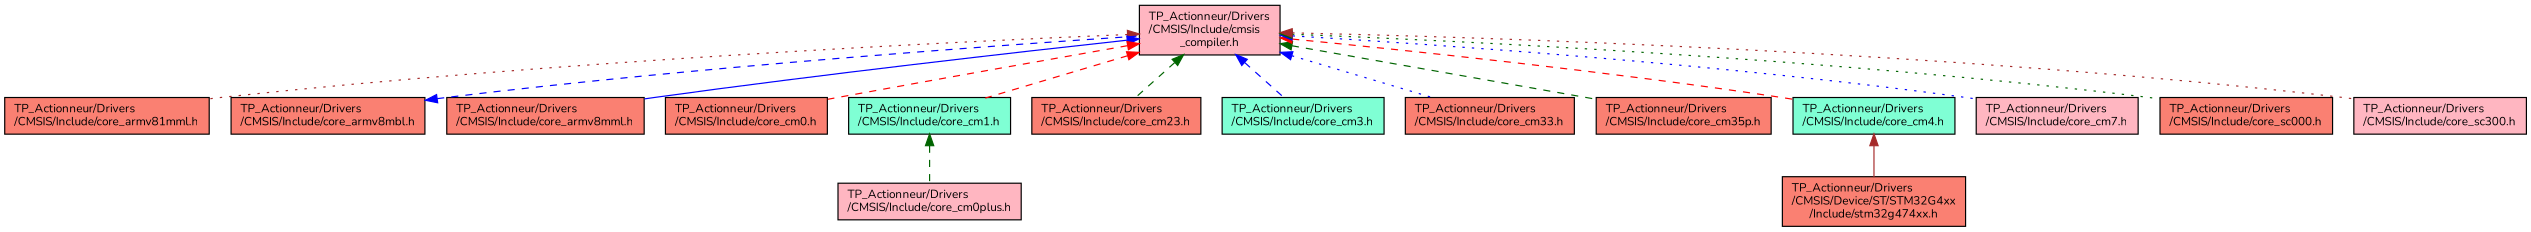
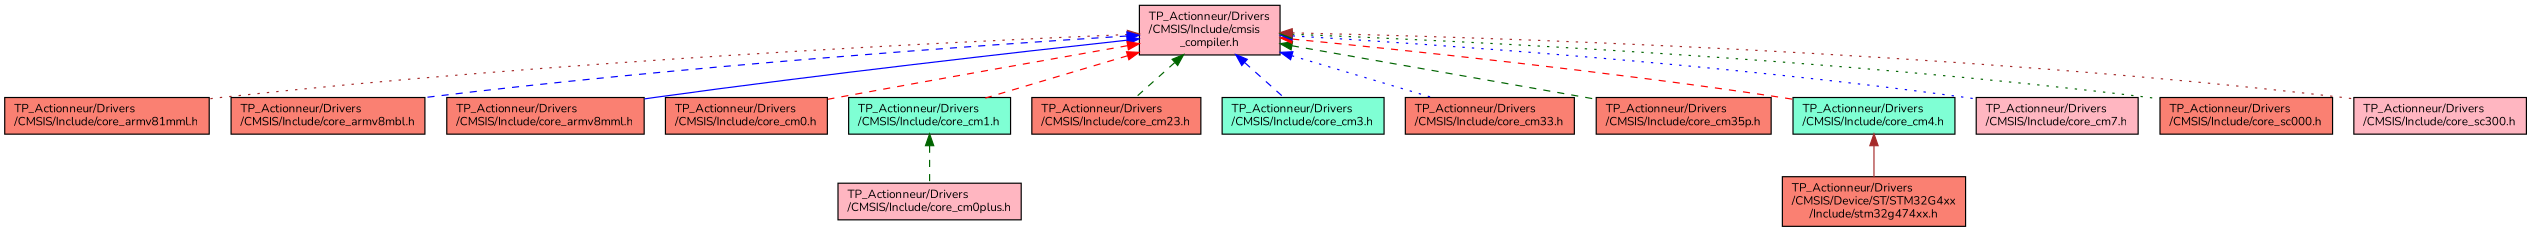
(788, 63) -> (773, 62)
